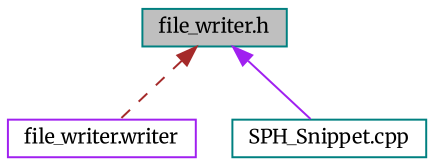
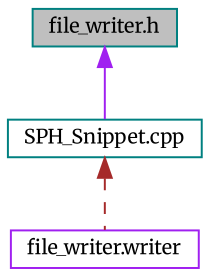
(151, 90) -> (105, 204)
